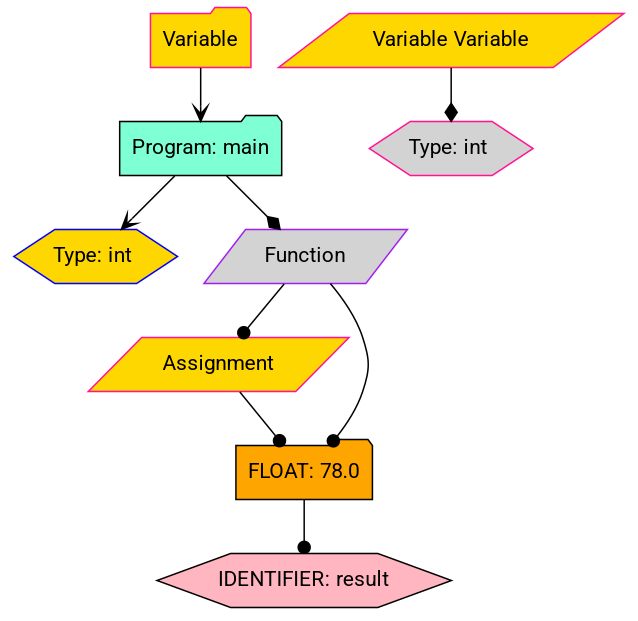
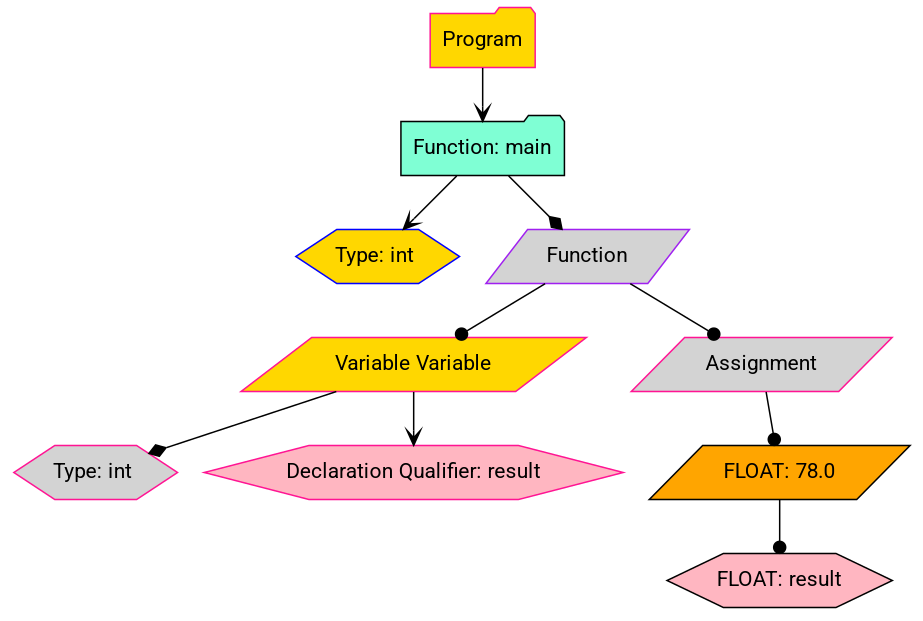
(201, 40) -> (483, 40)
(201, 148) -> (483, 148)
(368, 359) -> (506, 307)
(219, 364) -> (762, 364)
(304, 472) -> (780, 472)
none -> (414, 472)
(304, 580) -> (780, 580)
